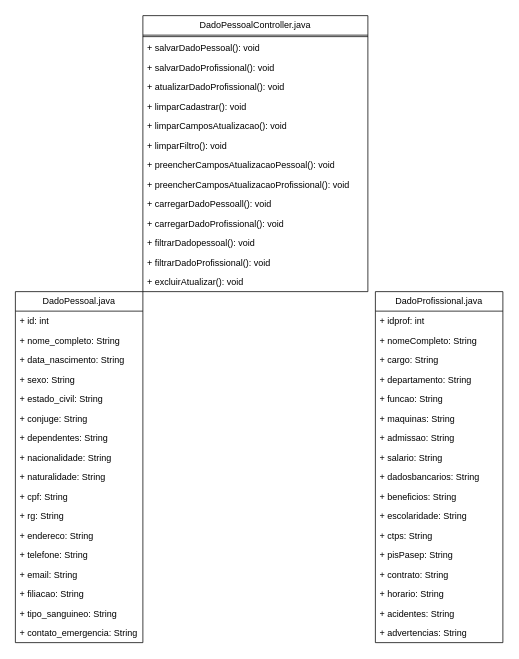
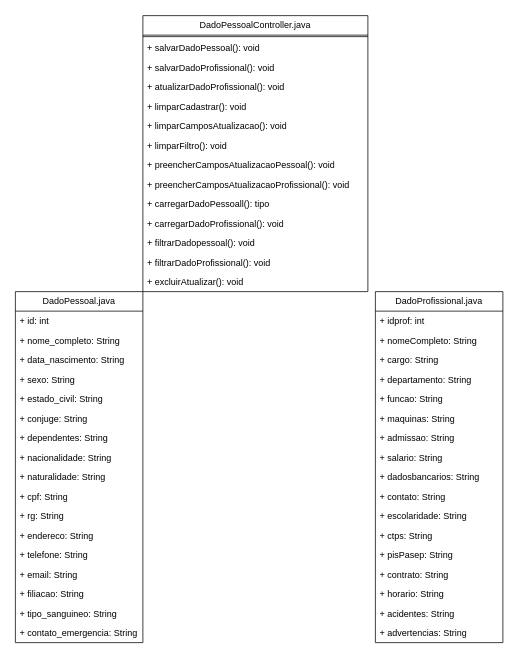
(216, 205) -> (216, 205)
(423, 497) -> (418, 497)
